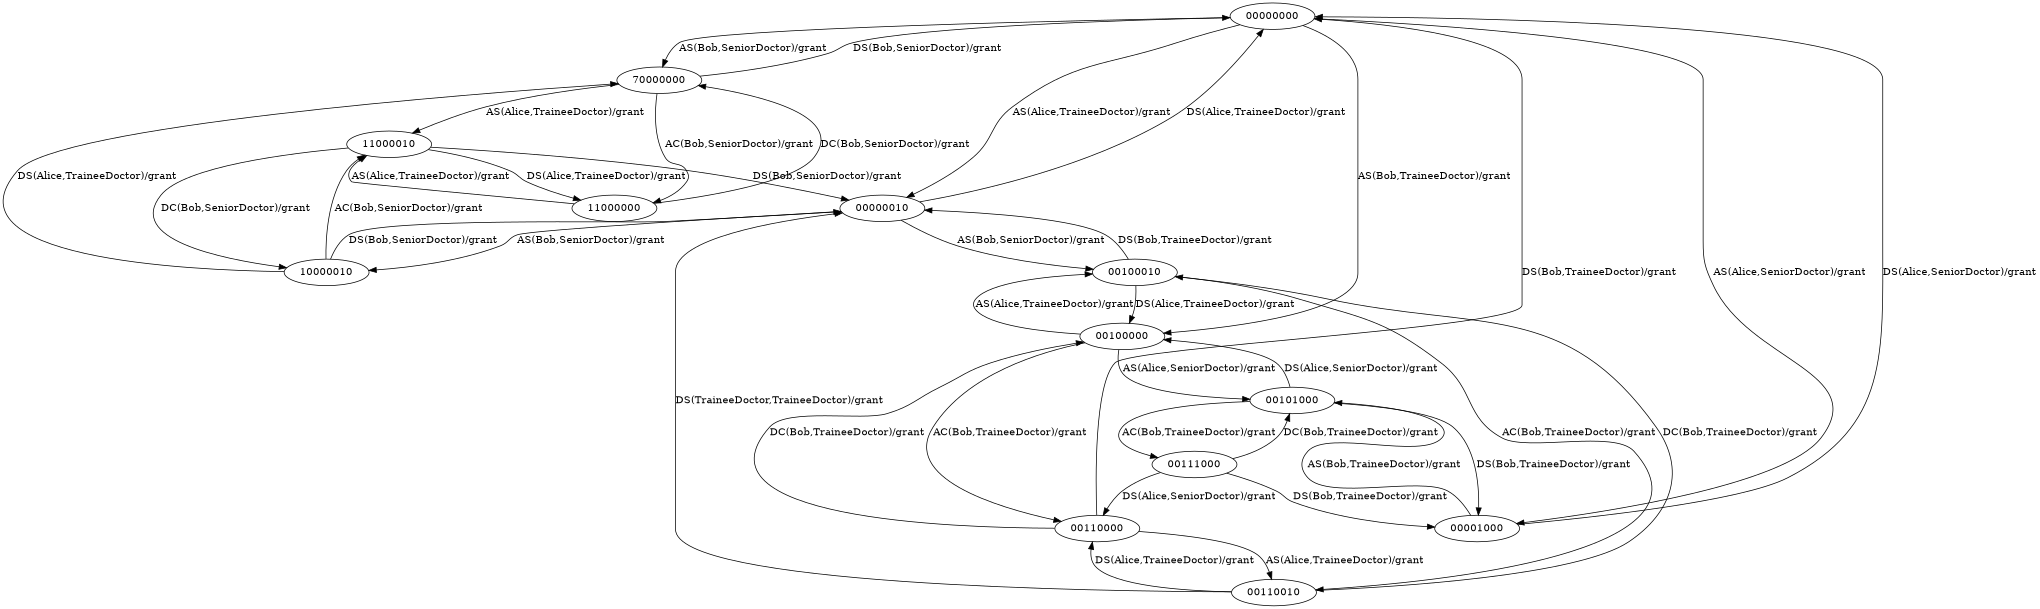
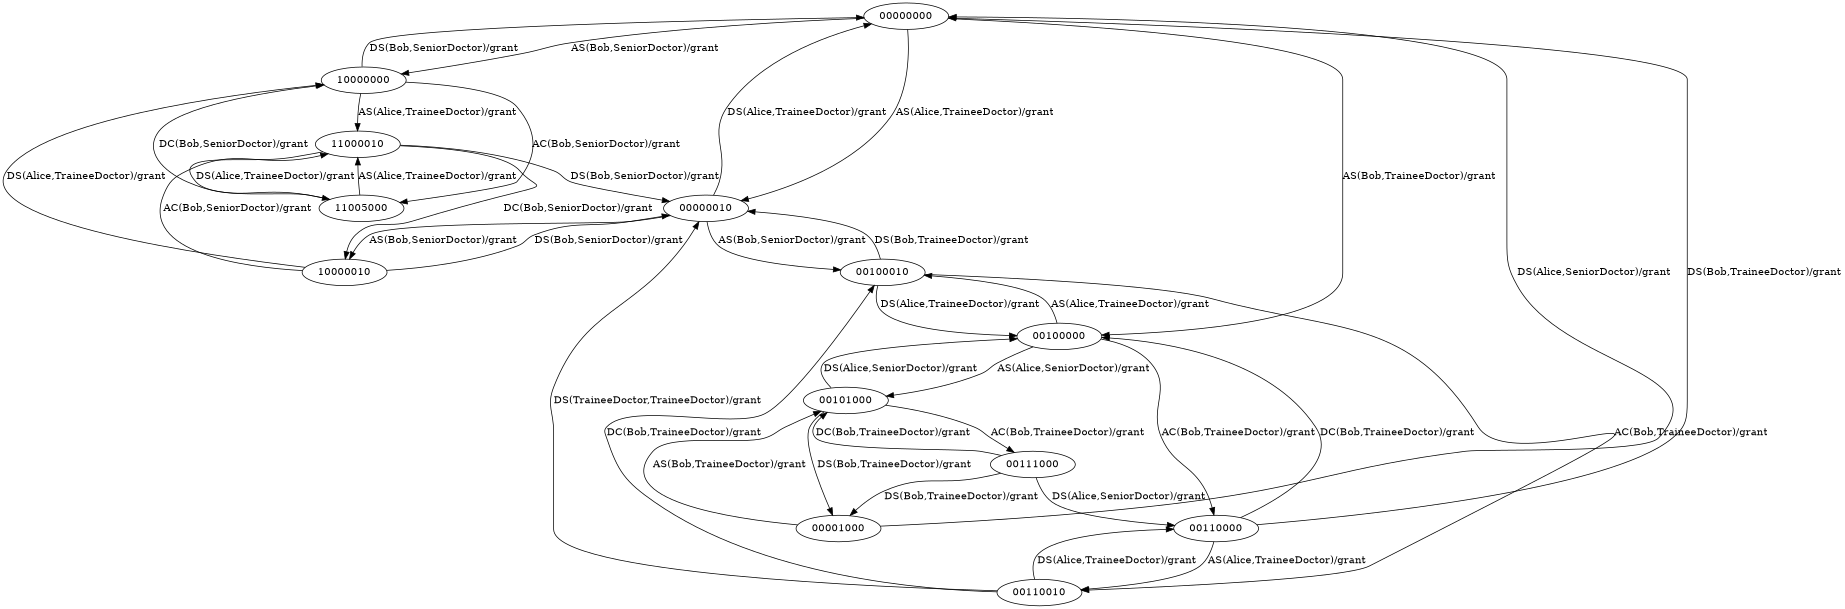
(659, 80) -> (364, 80)
(614, 208) -> (362, 208)
(1703, 244) -> none
